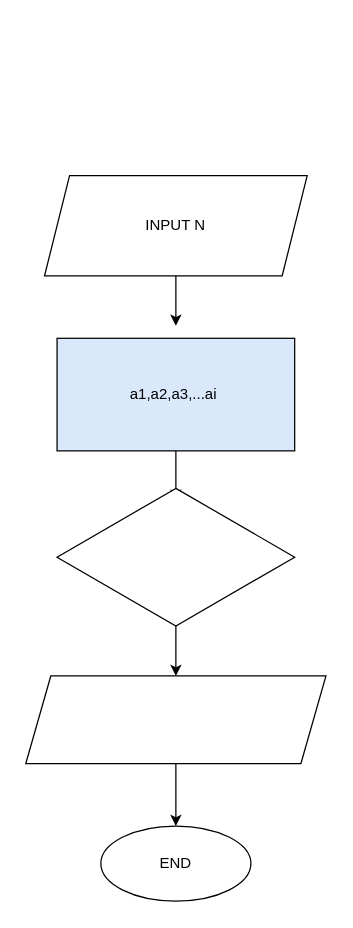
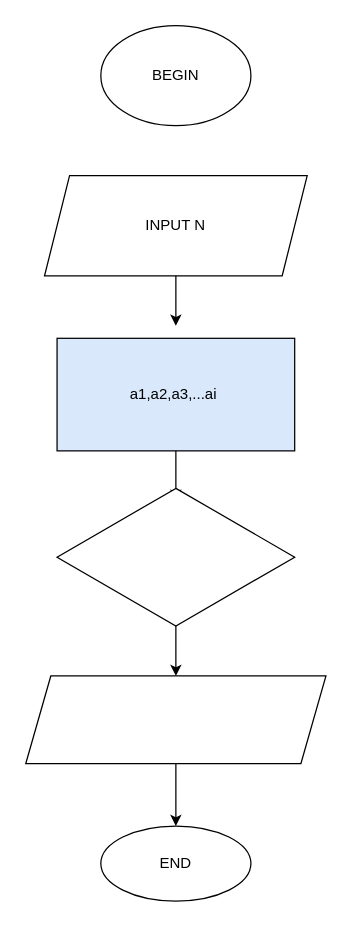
none -> (176, 76)
